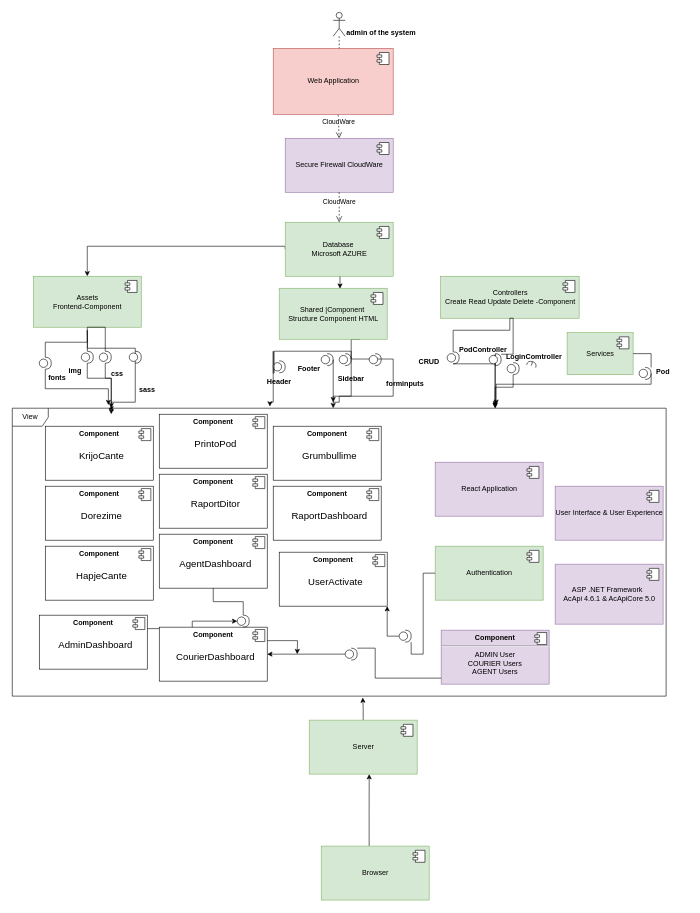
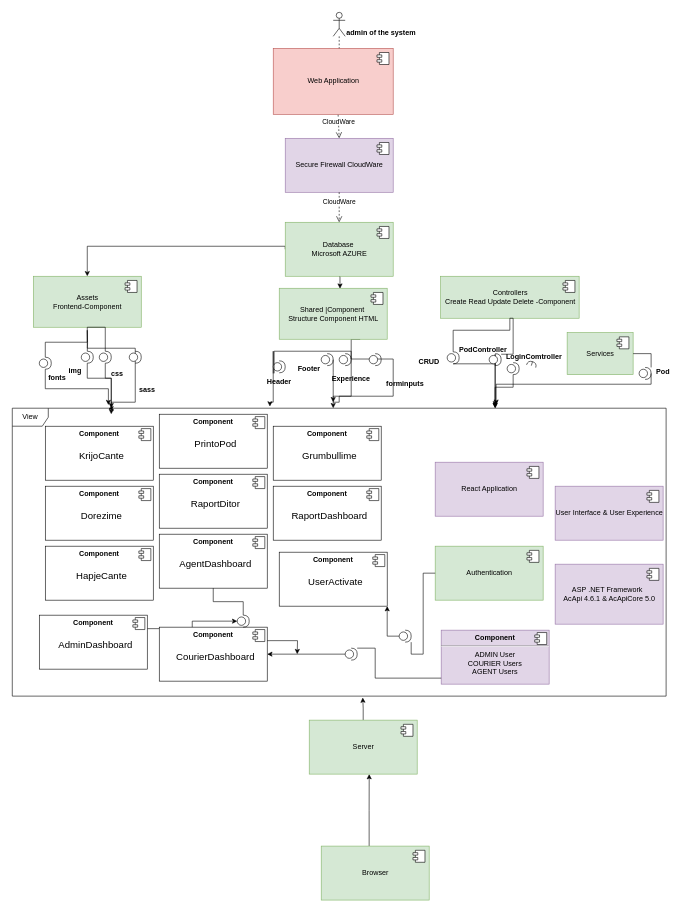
(351, 378) -> (351, 378)
